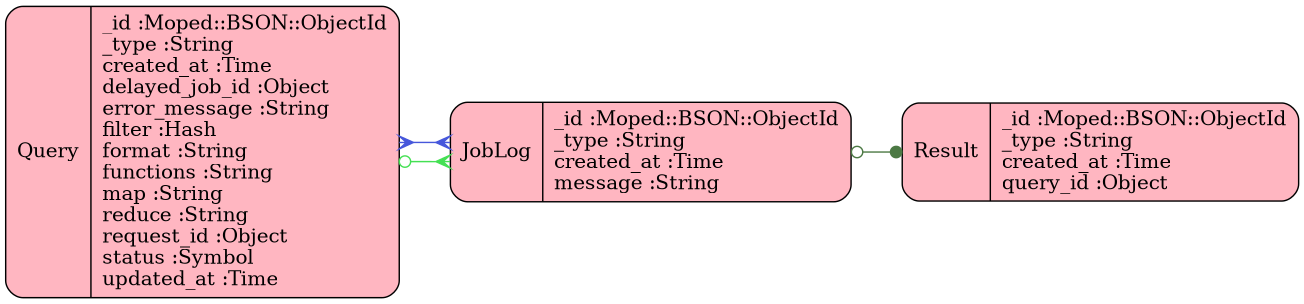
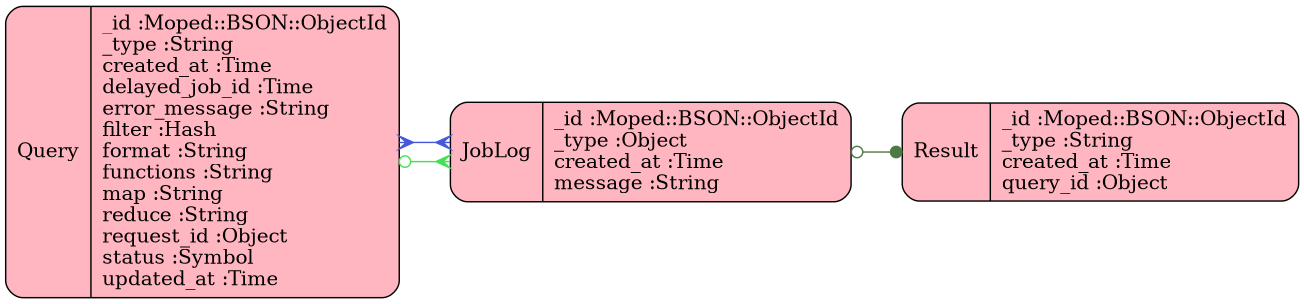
(216, 87) -> (208, 87)
(620, 141) -> (621, 141)
